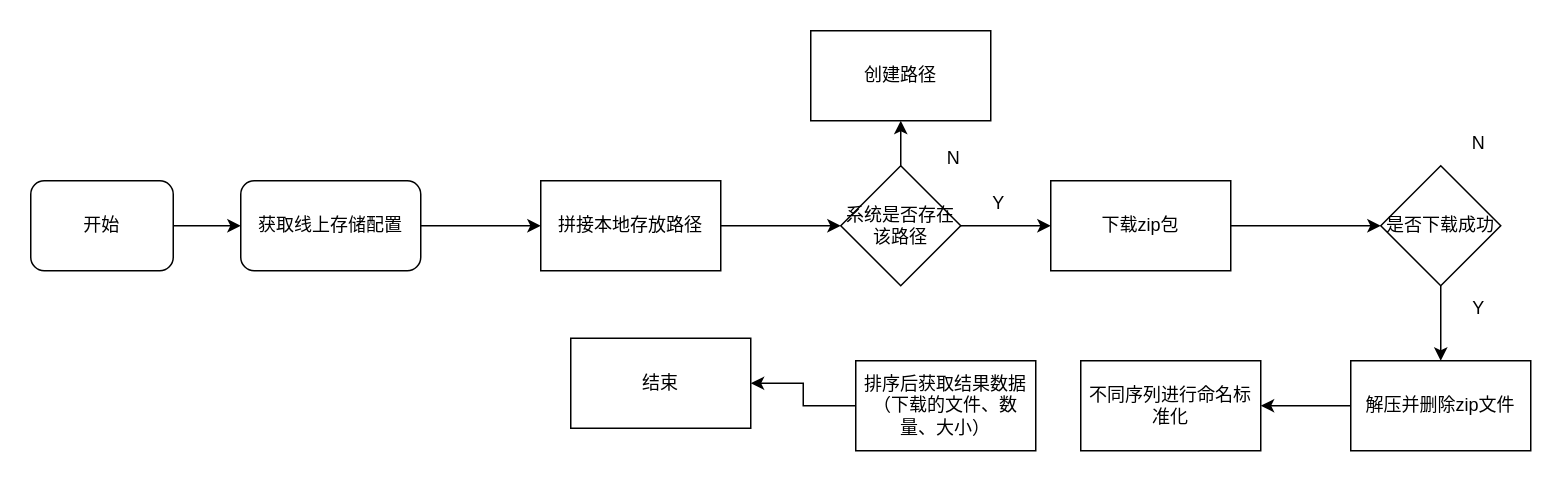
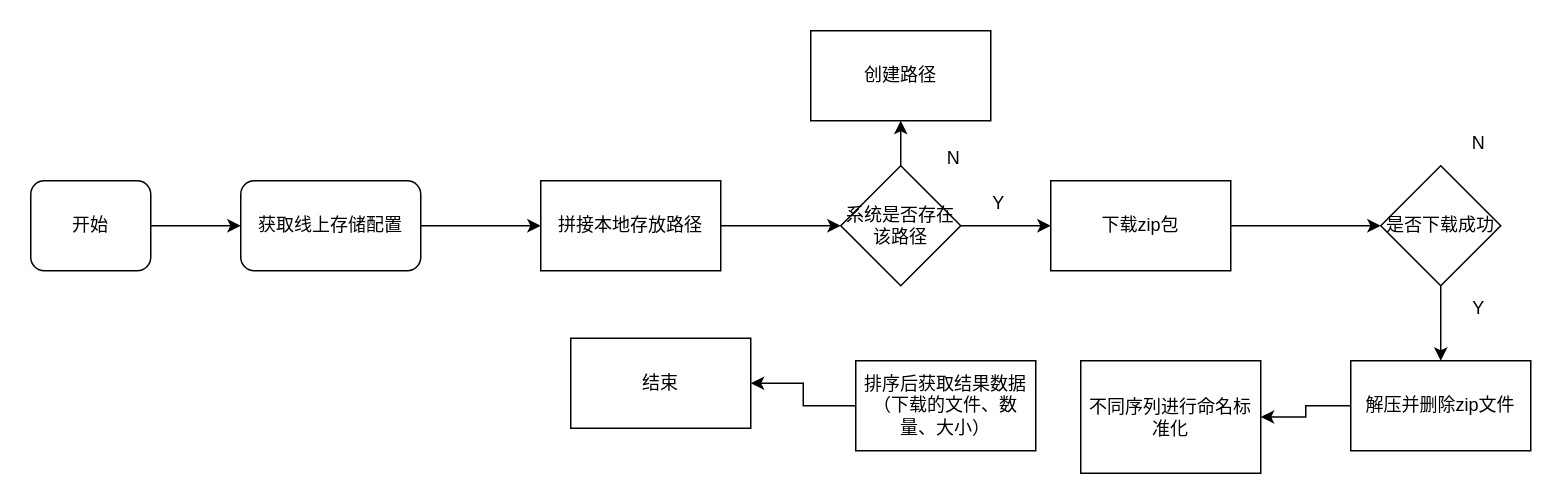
(102, 226) -> (91, 226)
(1171, 406) -> (1171, 417)
